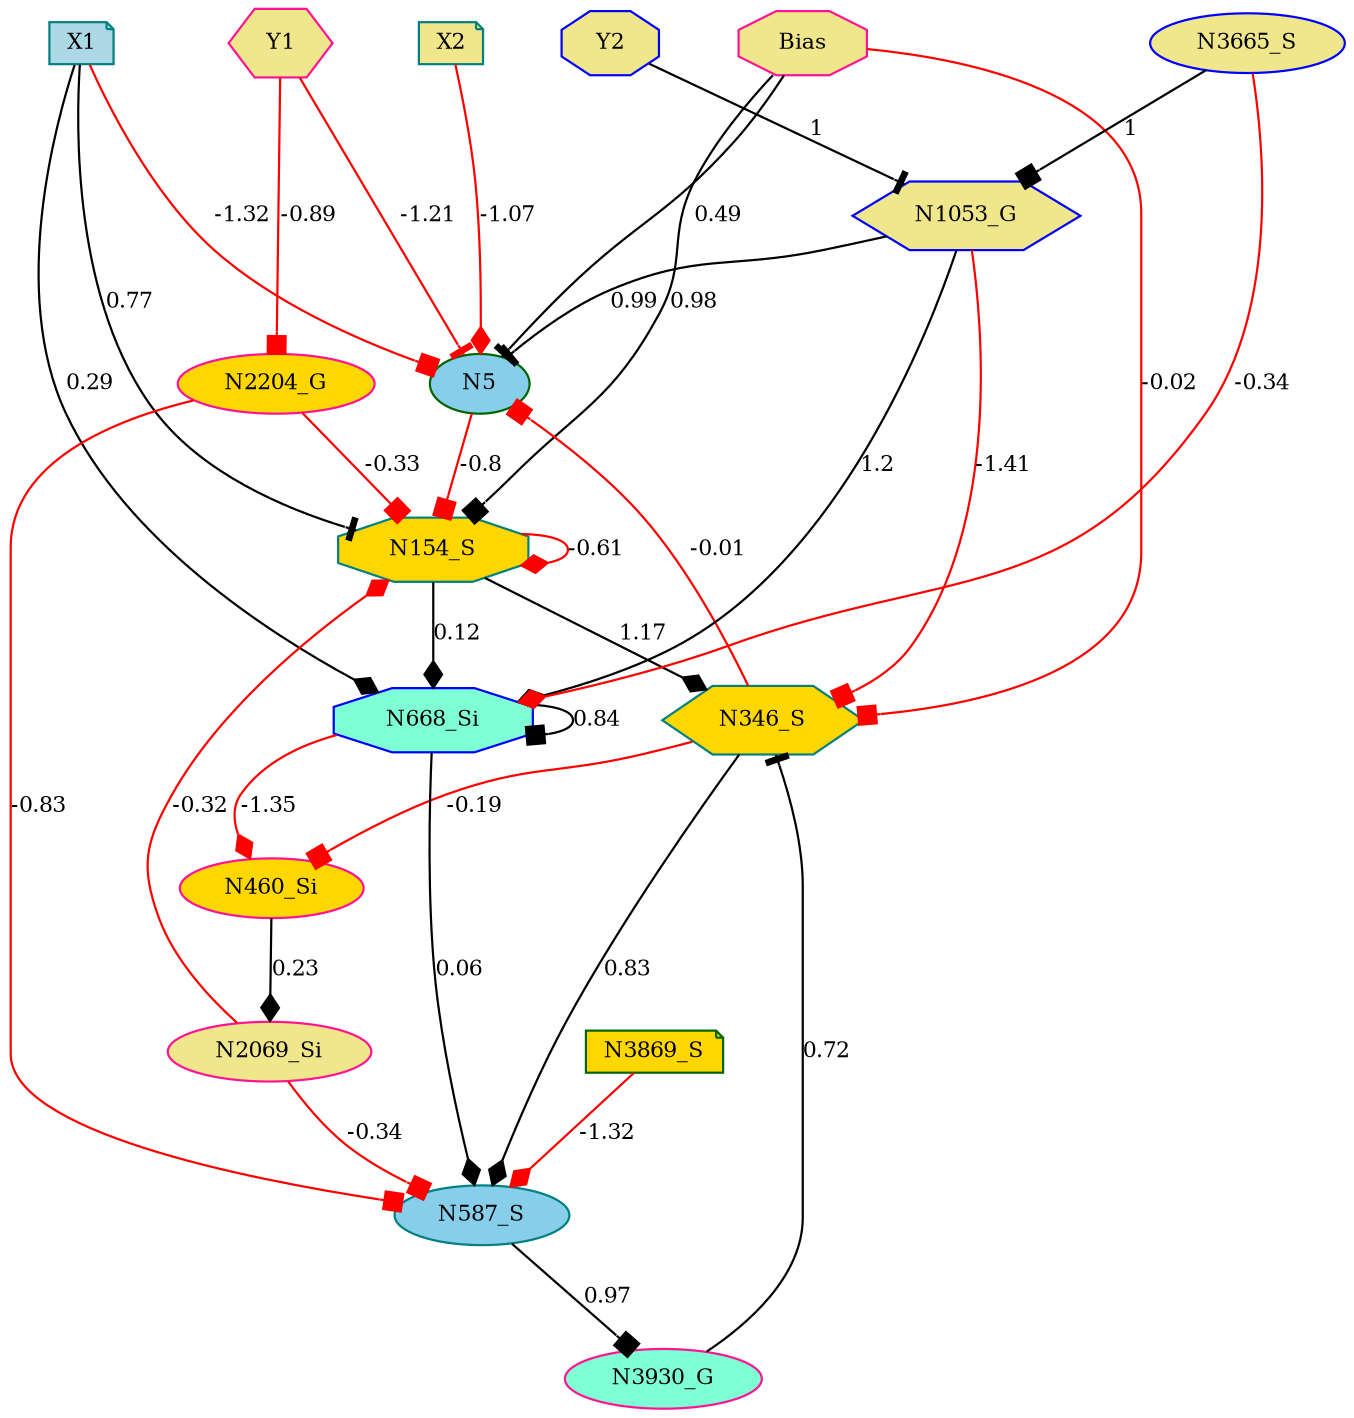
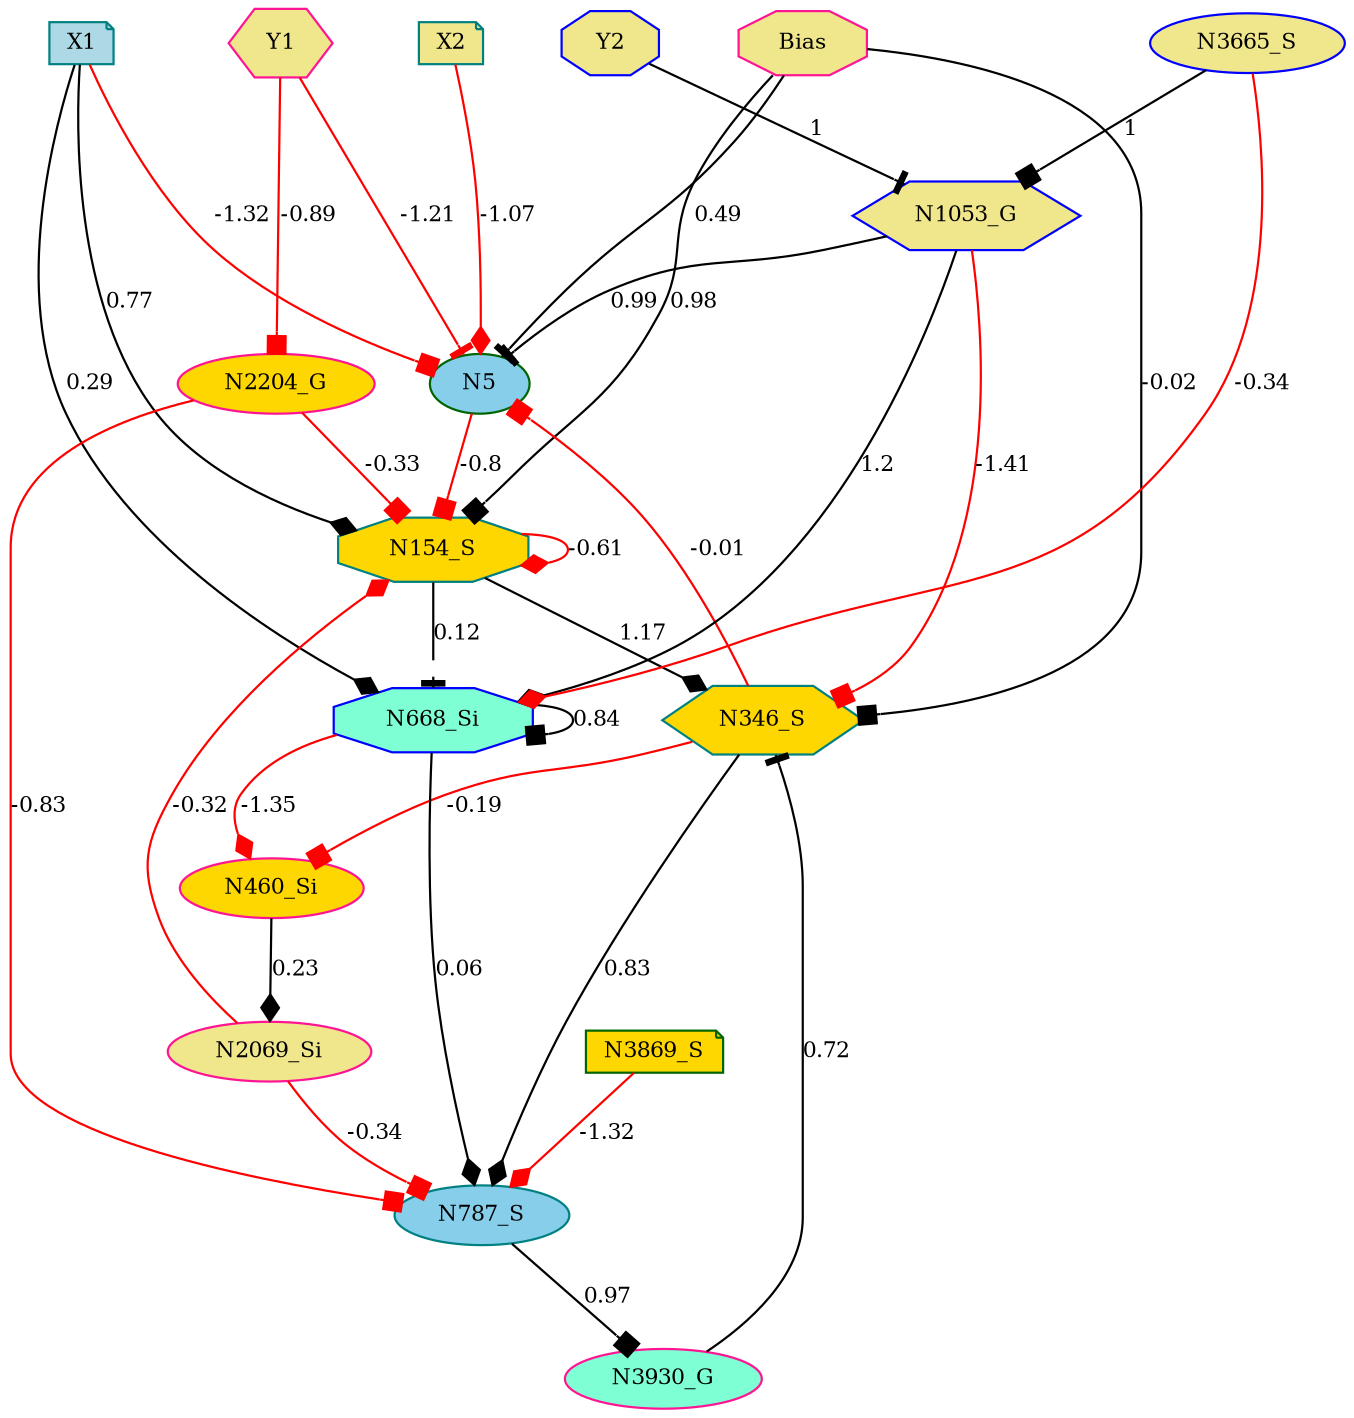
(122, 352) -> (122, 352)
(1141, 377) -> (1141, 377)
(433, 621) -> (433, 621)
(482, 1215) -> (482, 1215)
